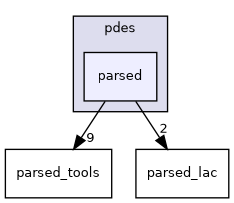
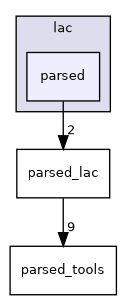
(120, 29) -> (63, 29)
(93, 120) -> (63, 215)
